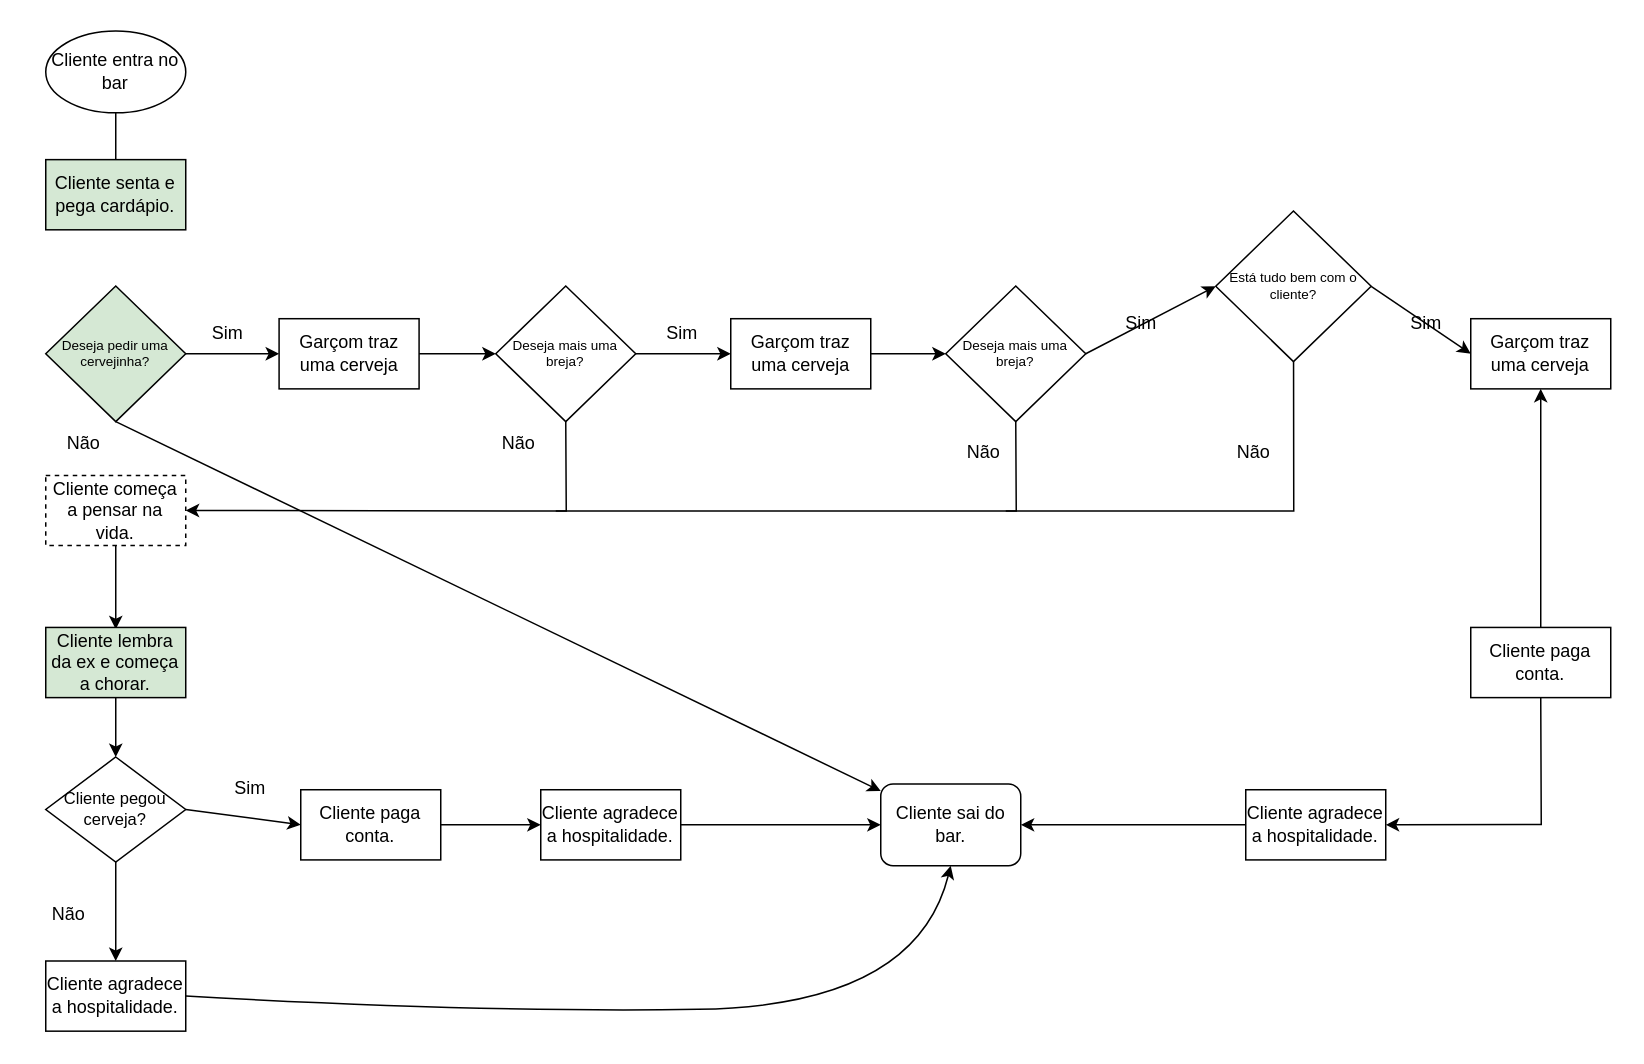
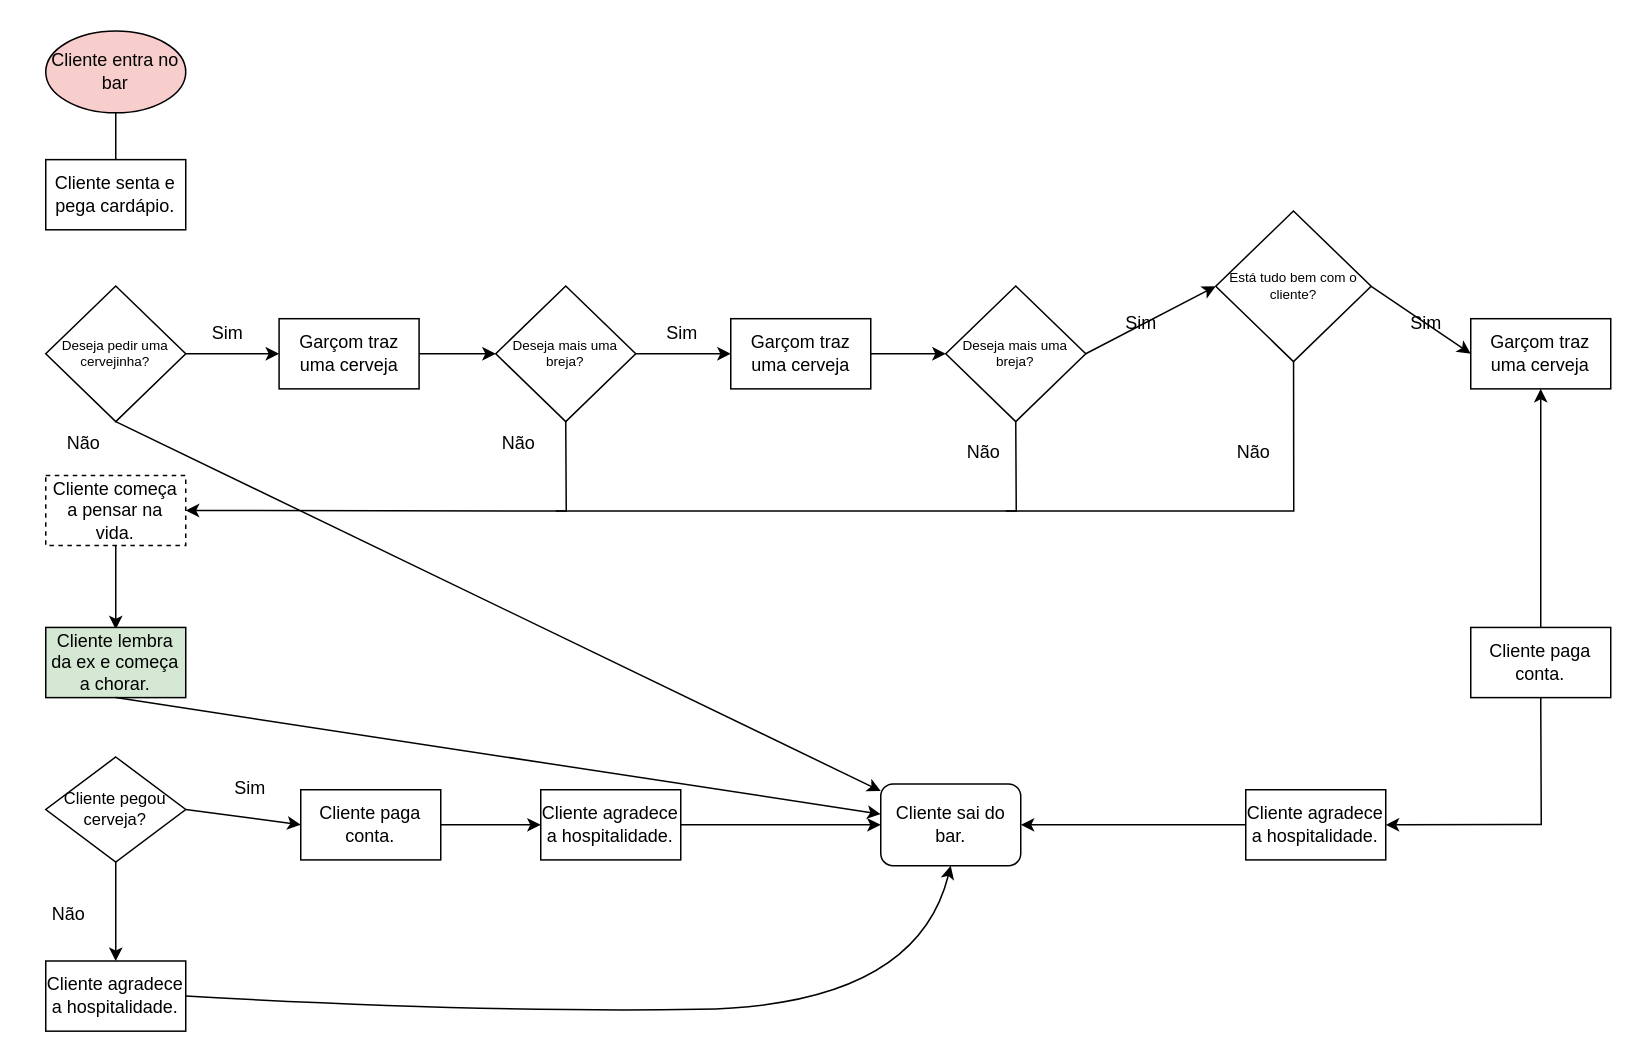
(116, 72) -> (116, 72)
(116, 194) -> (116, 194)
(116, 354) -> (116, 354)
(116, 722) -> (494, 755)
